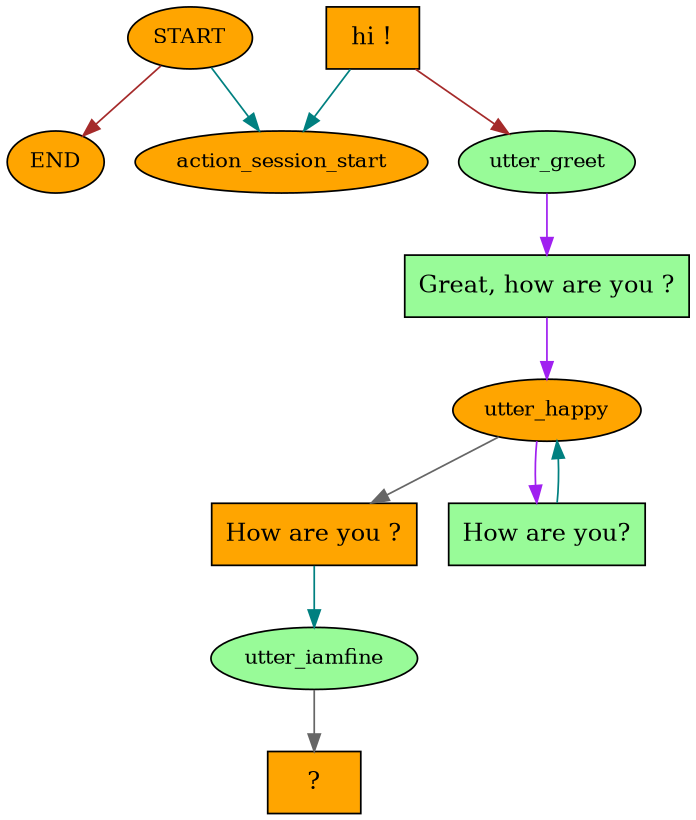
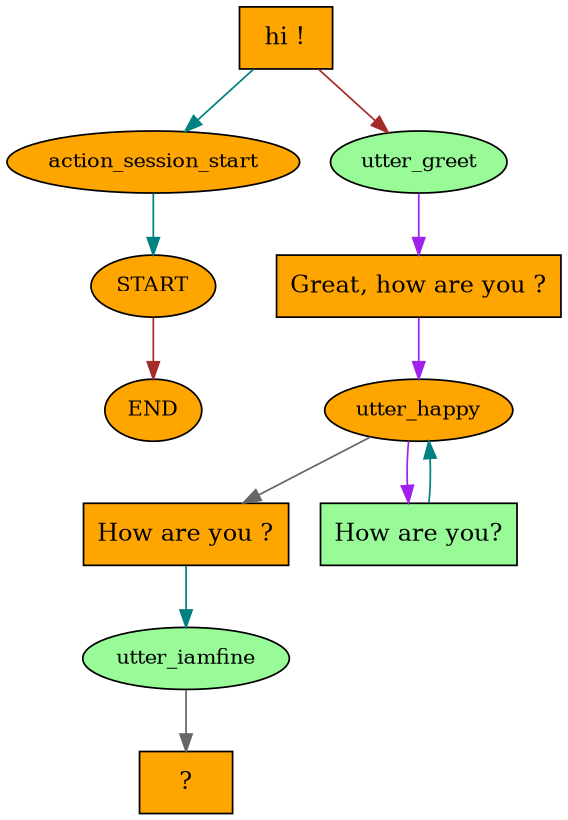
(230, 92) -> (153, 216)
(547, 286) -> (419, 286)
